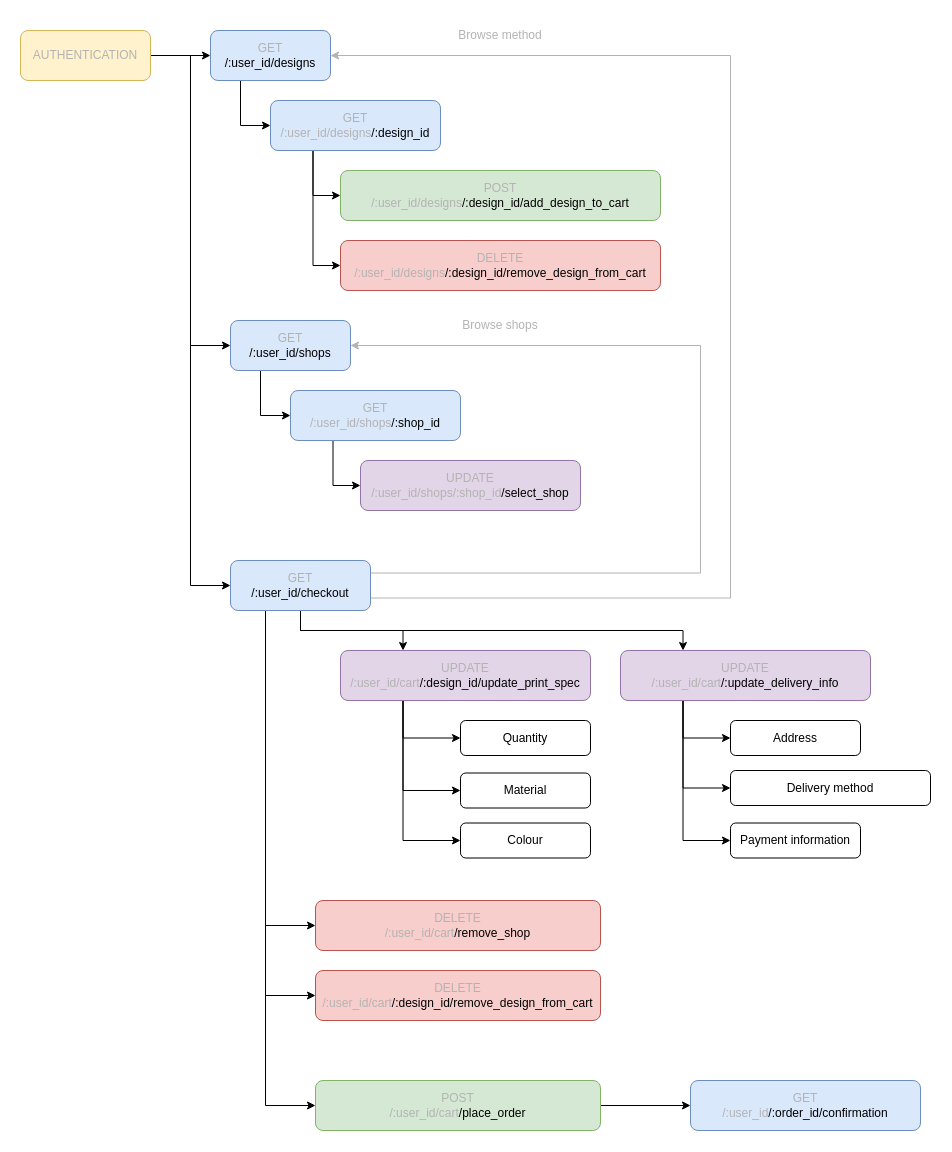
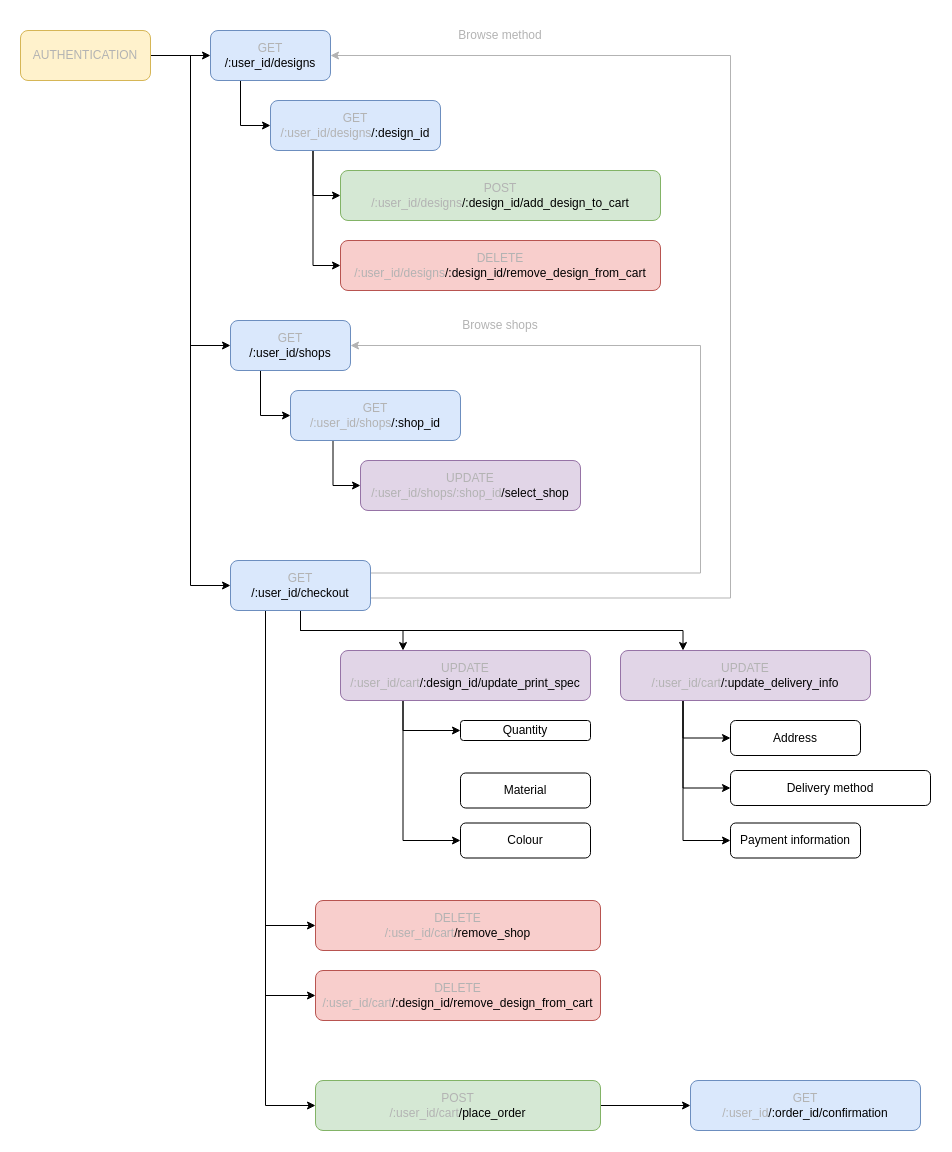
(526, 738) -> (526, 731)
(429, 791) -> none
